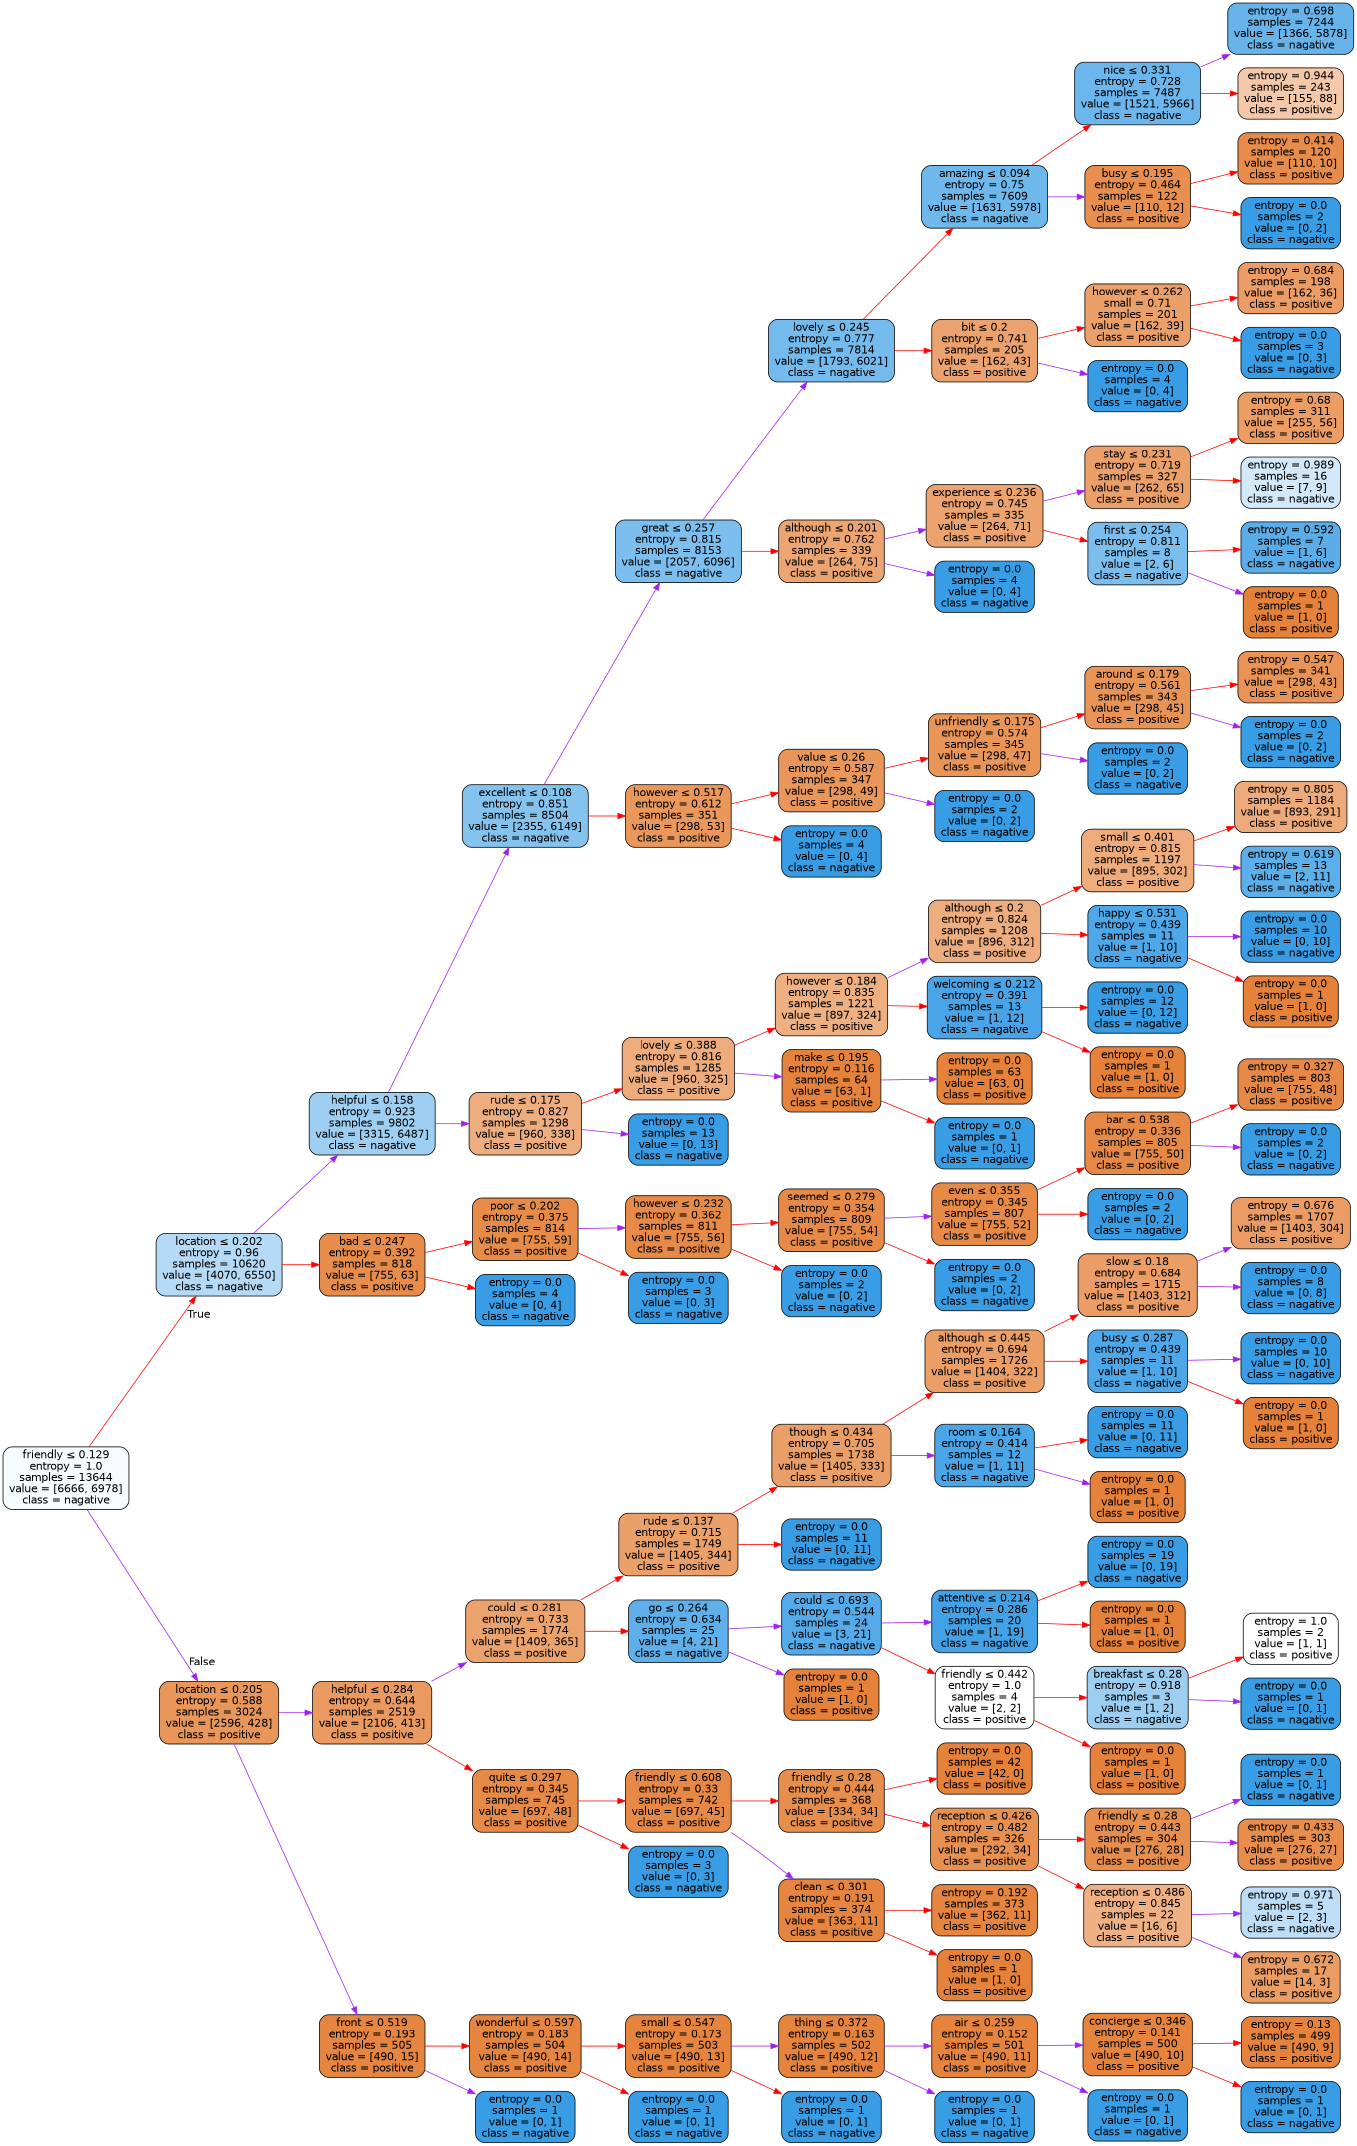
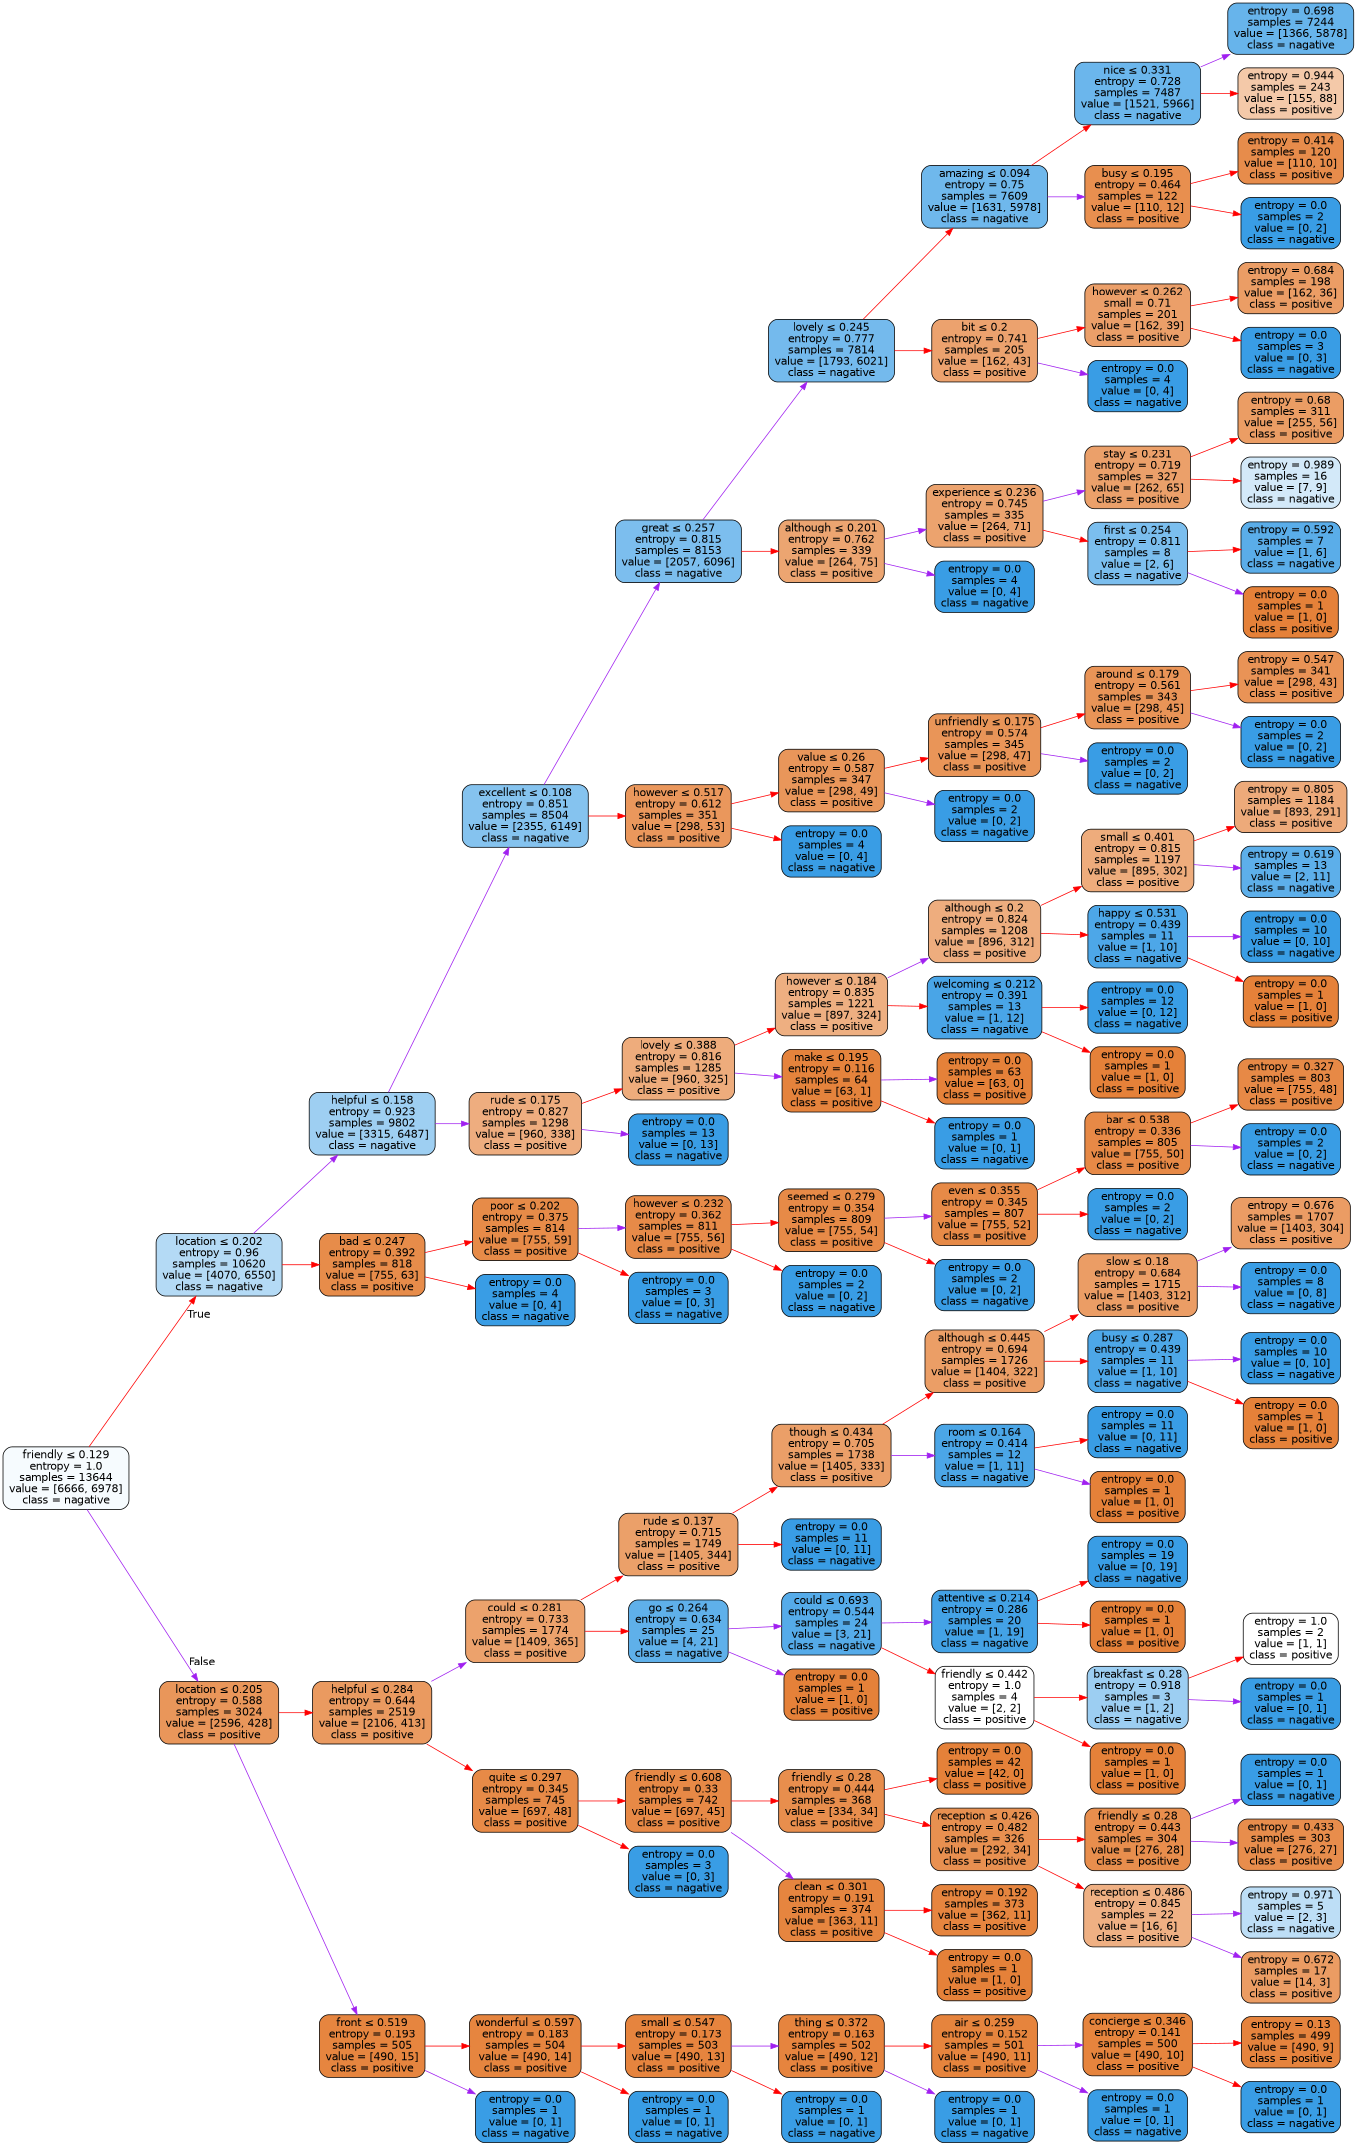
(292, 1713) -> (292, 1713)
(904, 2046) -> (904, 2046)
